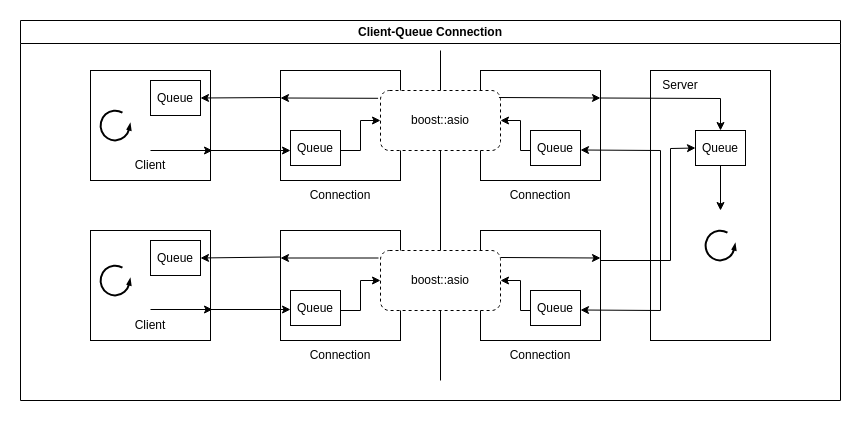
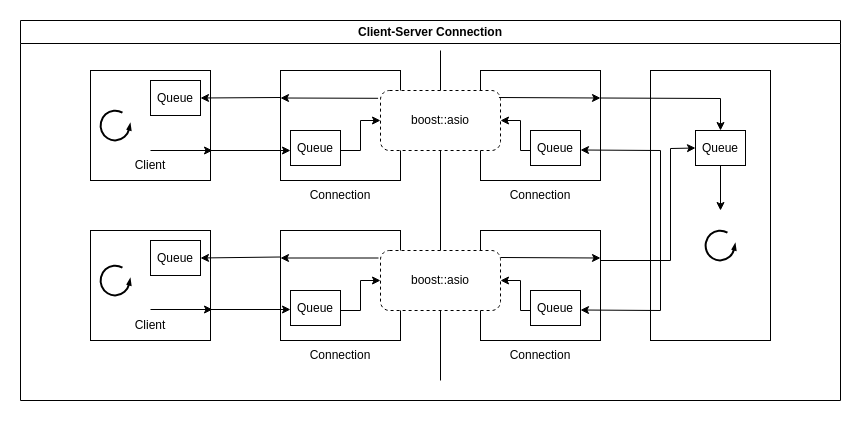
(431, 33) -> (431, 33)
(681, 86) -> none
